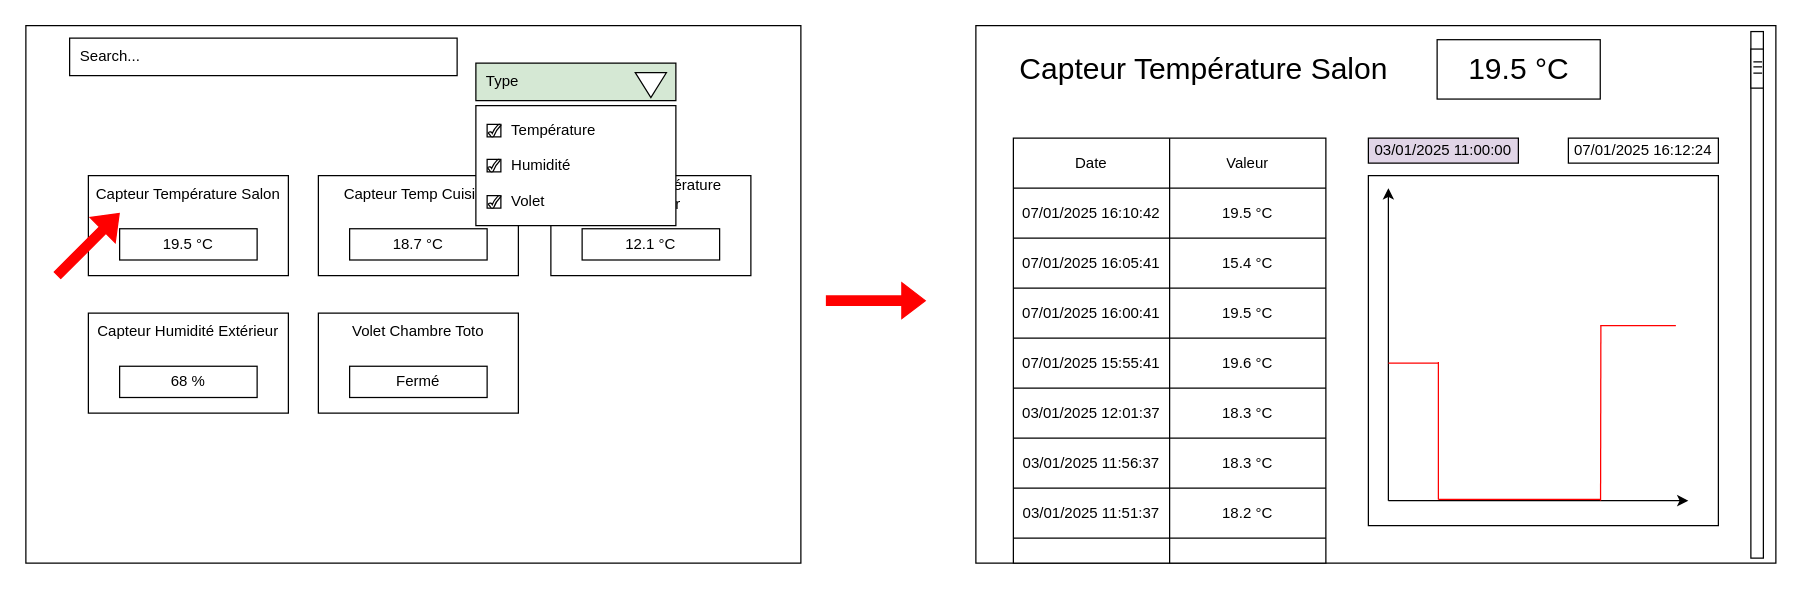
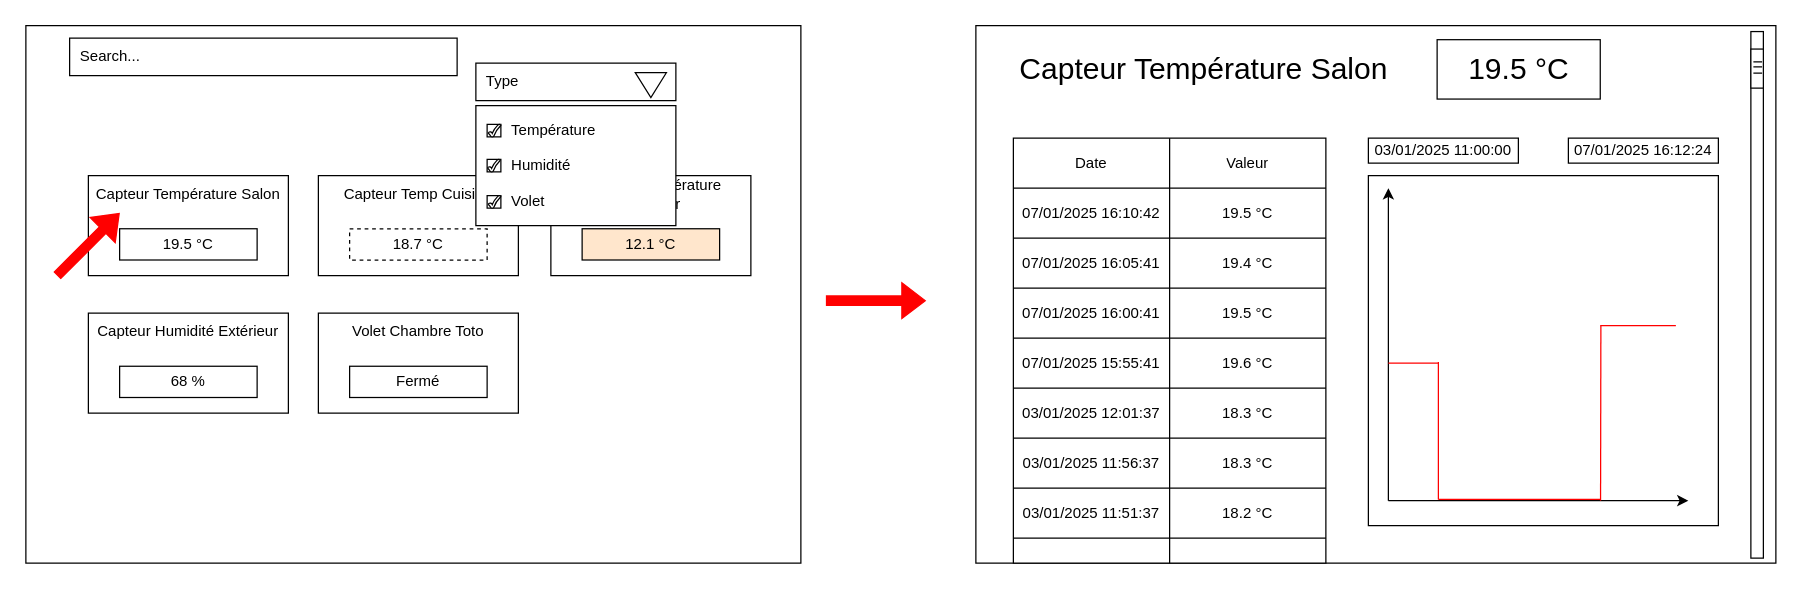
(576, 82) -> (576, 82)
(1443, 151) -> (1443, 151)
(418, 244) -> (418, 244)
(651, 244) -> (651, 244)
(1248, 263) -> (1248, 263)
